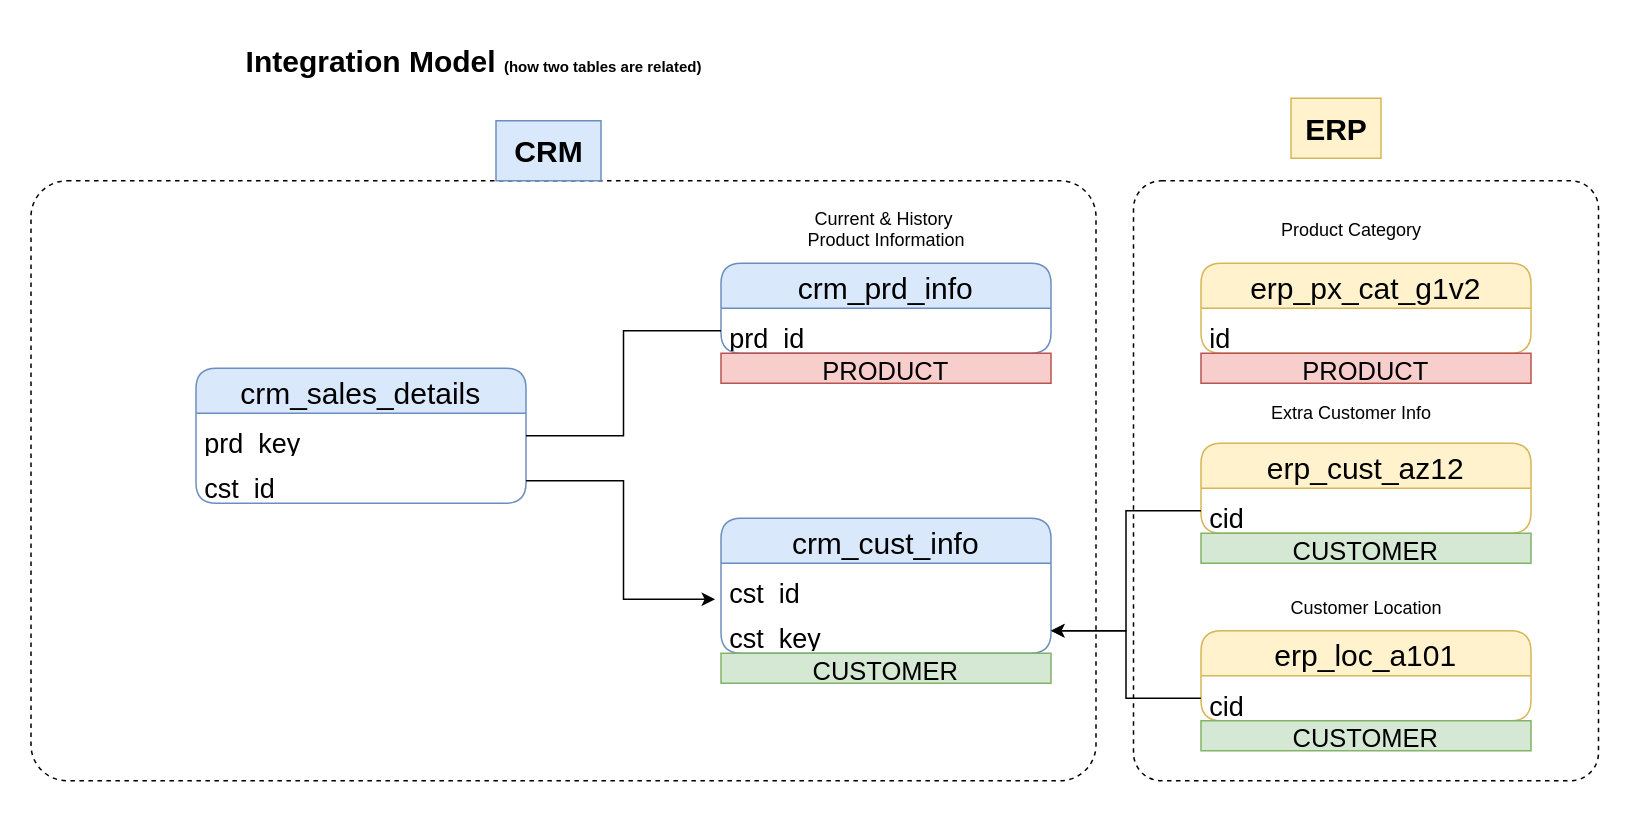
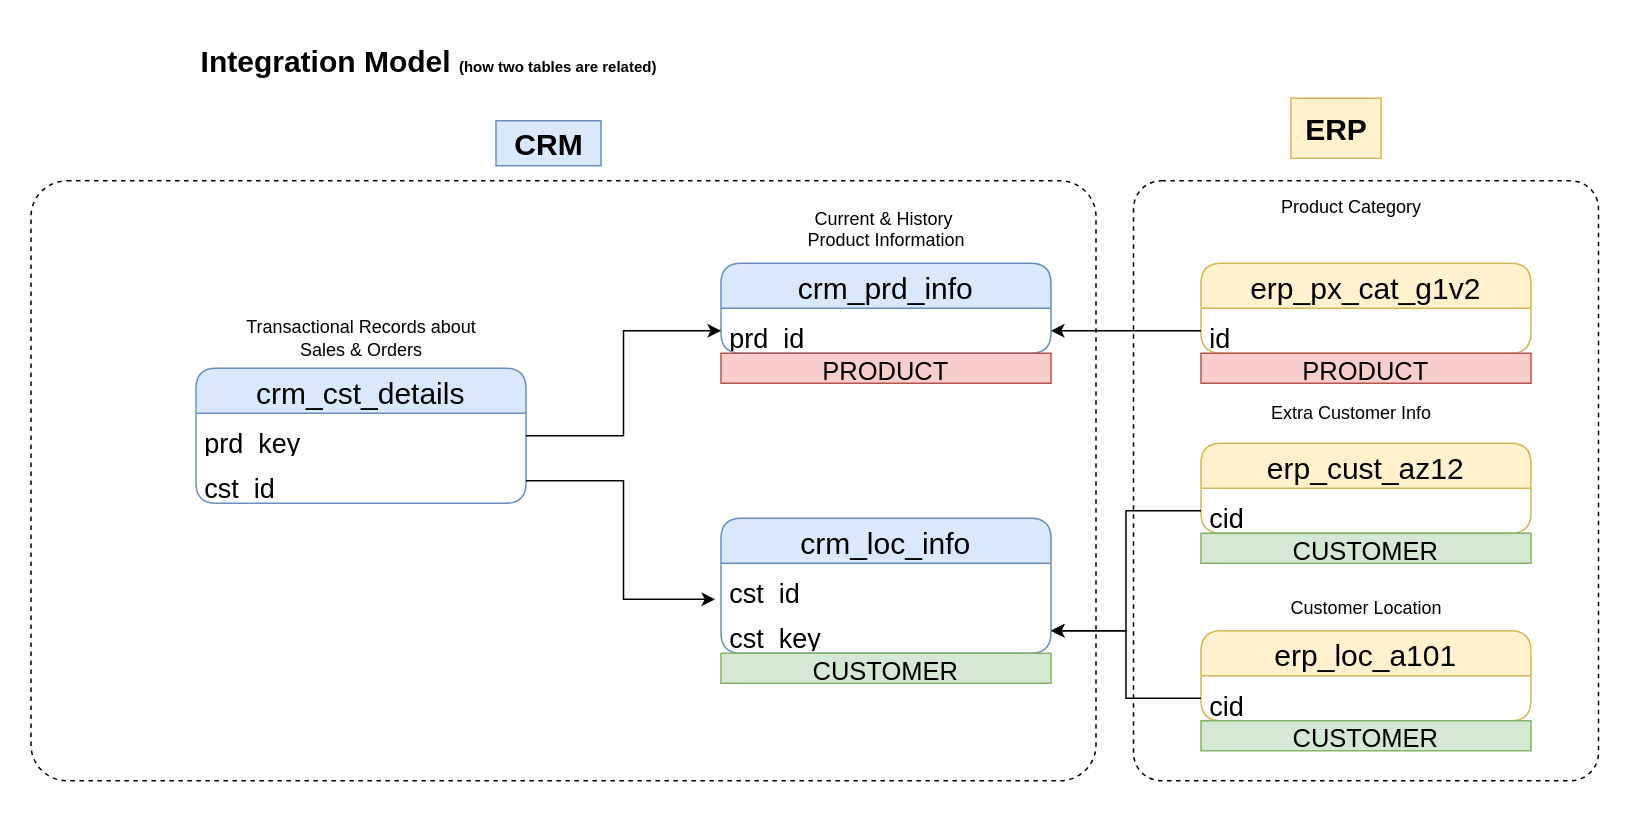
(473, 61) -> (428, 61)
(548, 151) -> (548, 143)
(1351, 230) -> (1351, 208)
(712, 331) -> (709, 331)
none -> (1130, 331)
none -> (361, 338)
(361, 391) -> (361, 391)
(886, 541) -> (886, 541)
